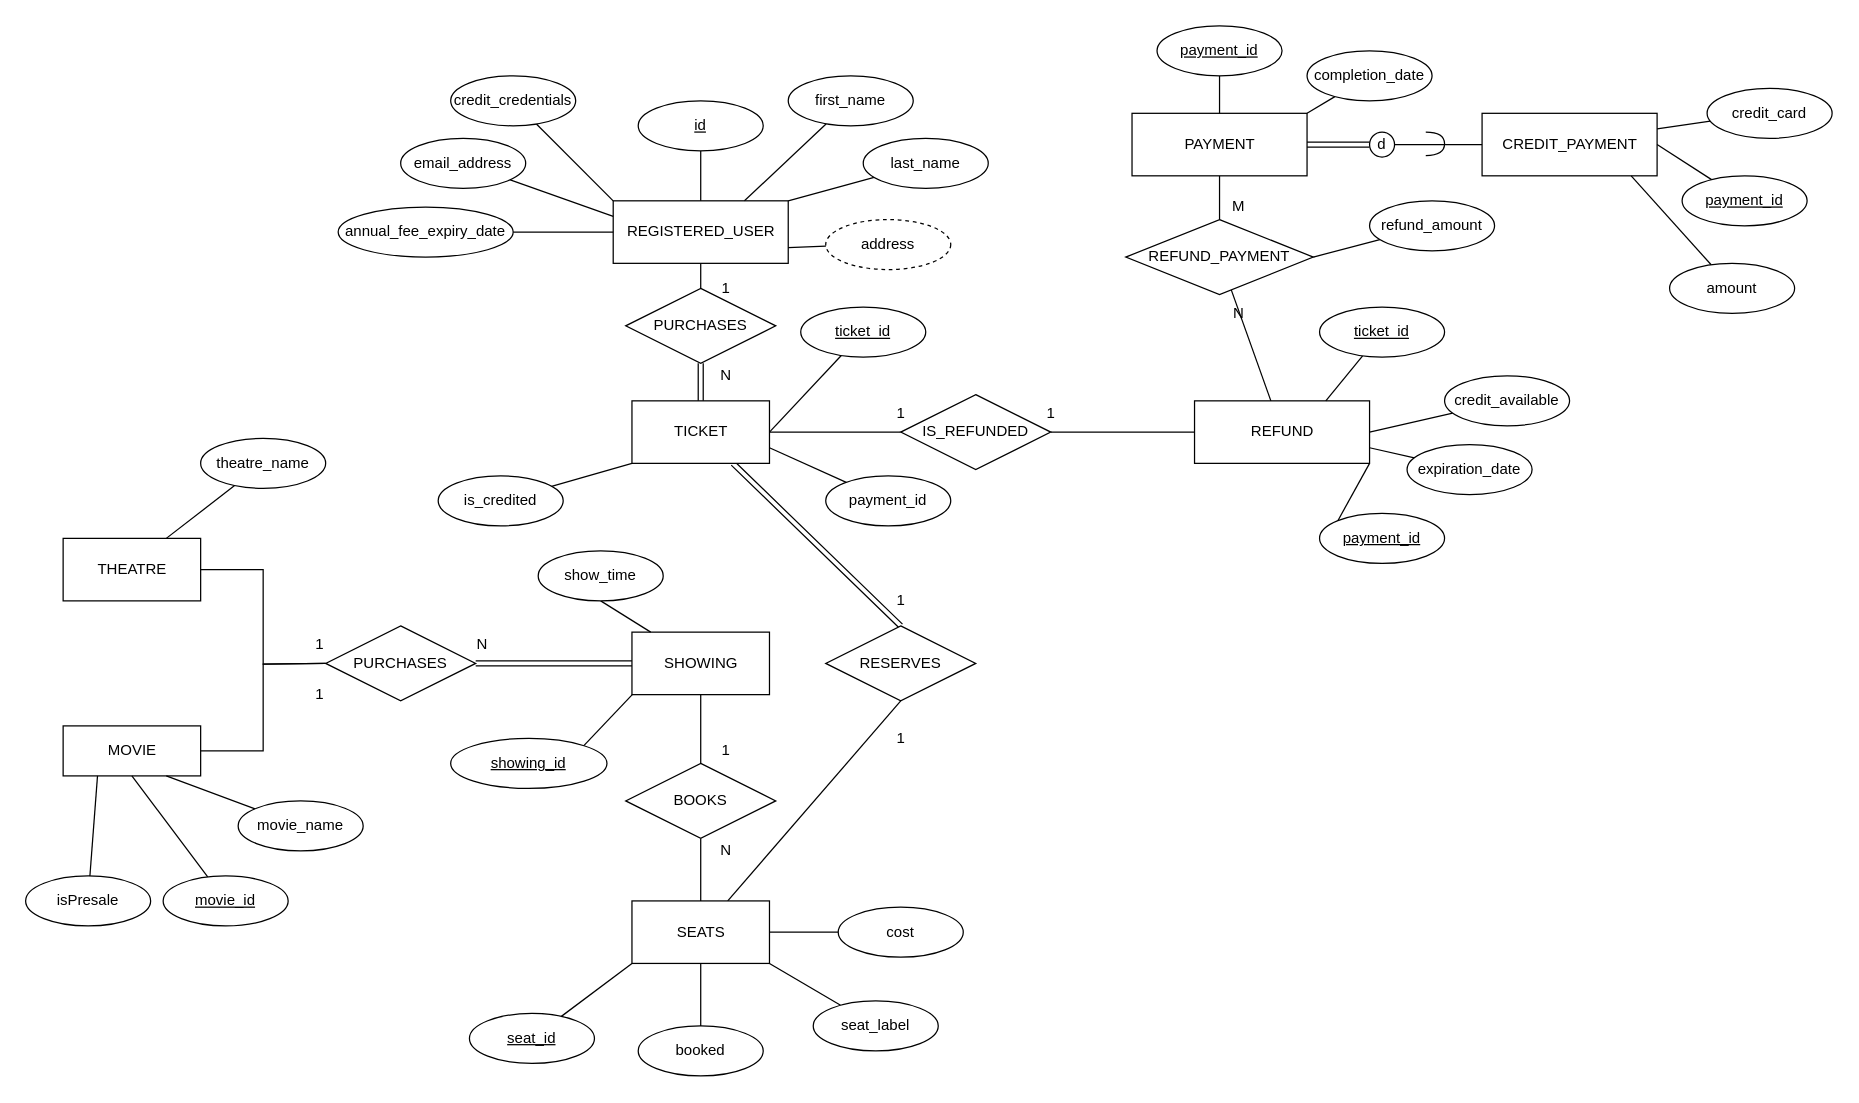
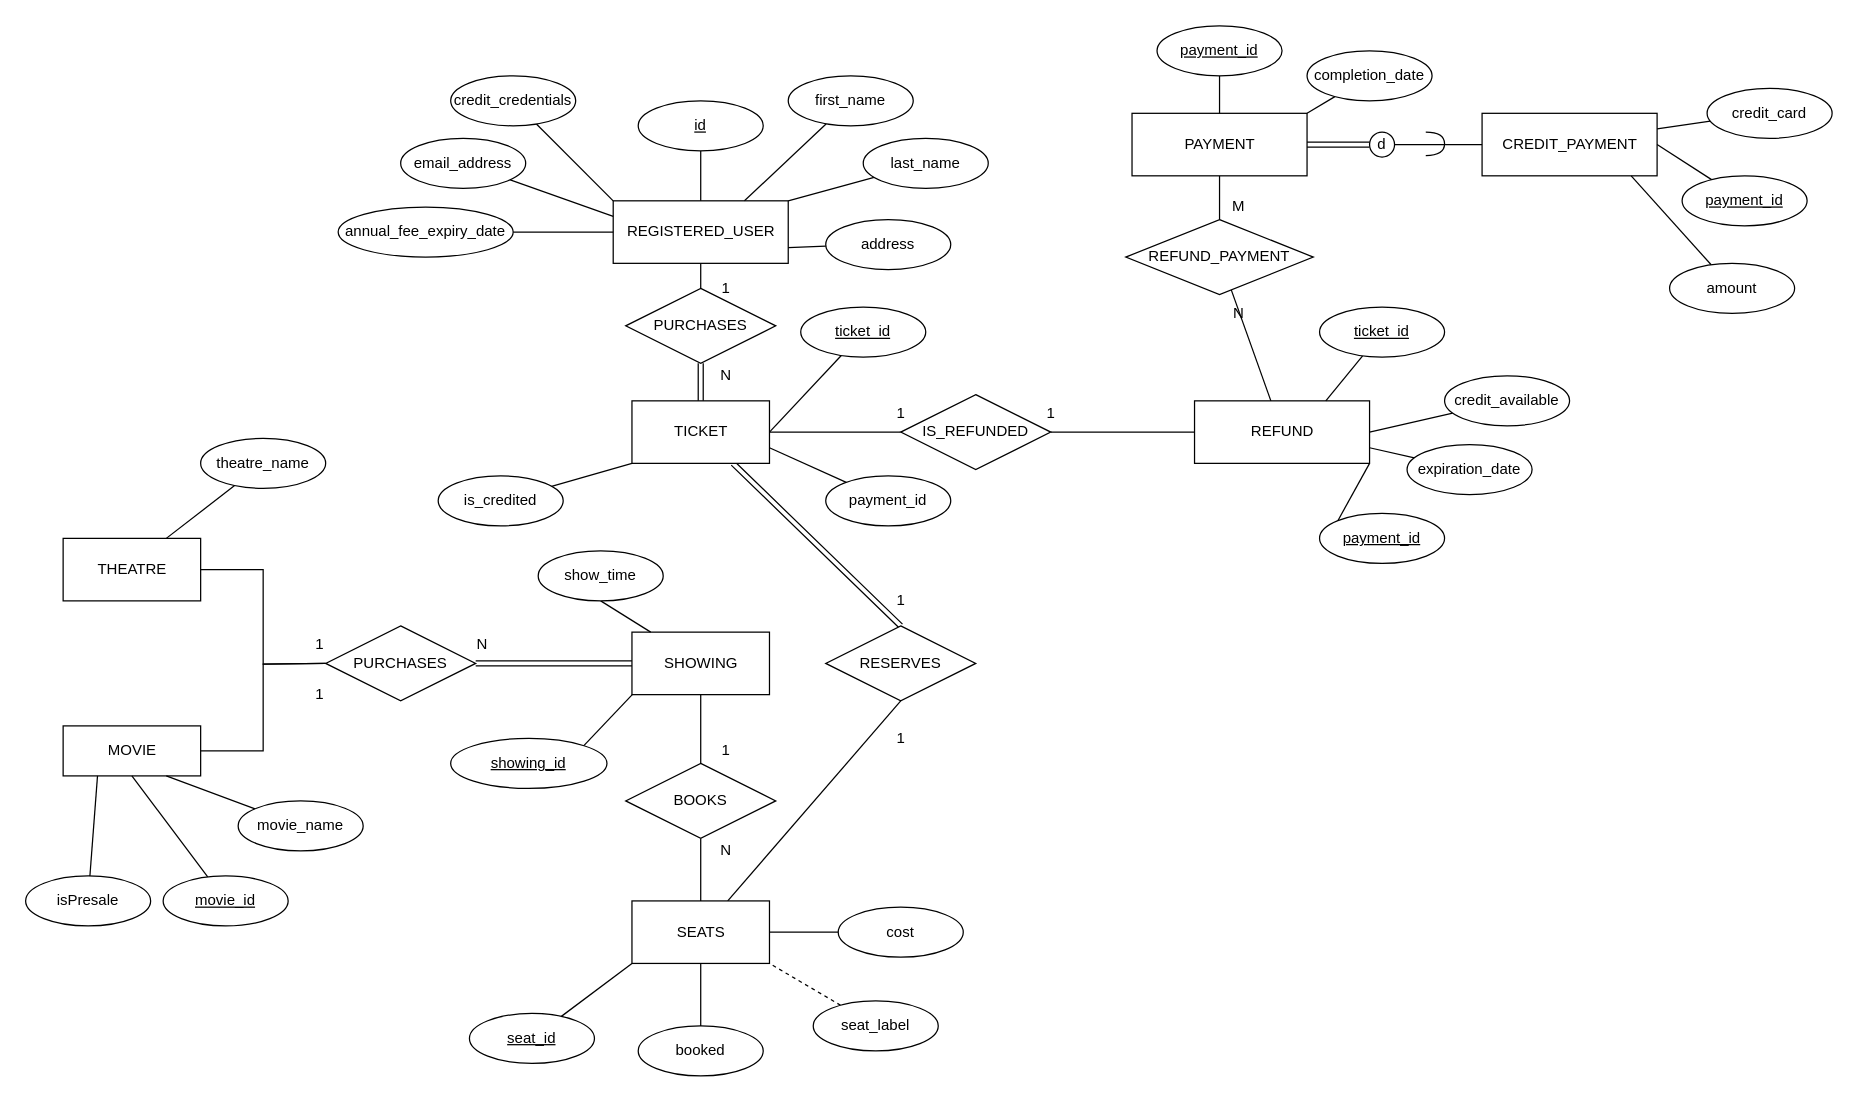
(1432, 226) -> none
(888, 244) -> (888, 244)
(1346, 248) -> none
(804, 984) -> (804, 984)
